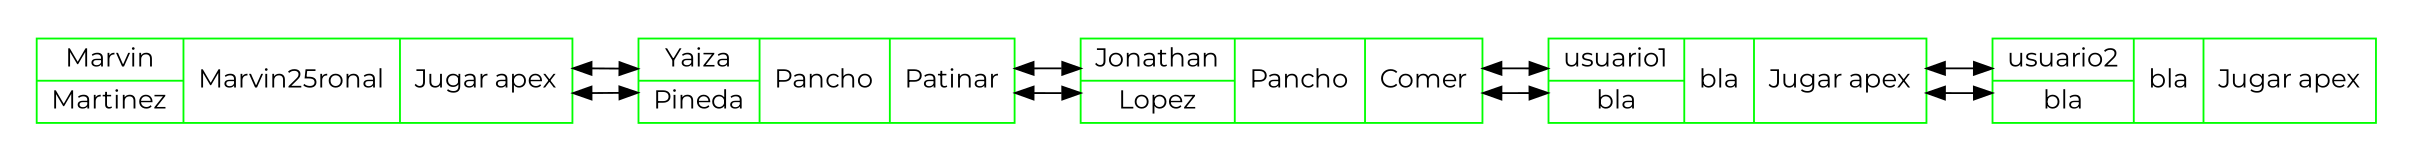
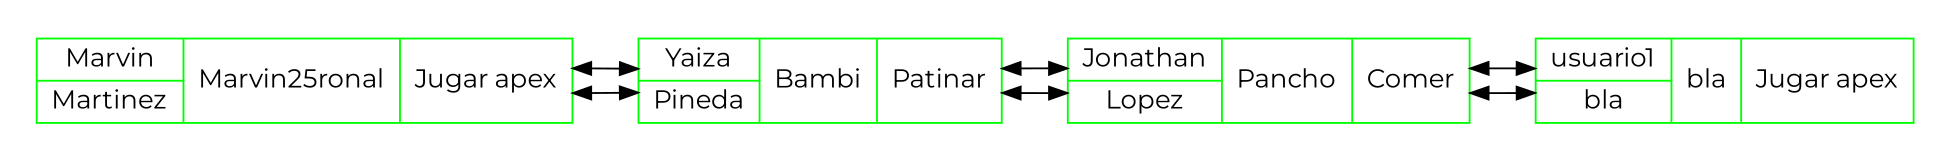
(825, 80) -> (818, 80)
(2184, 81) -> none
